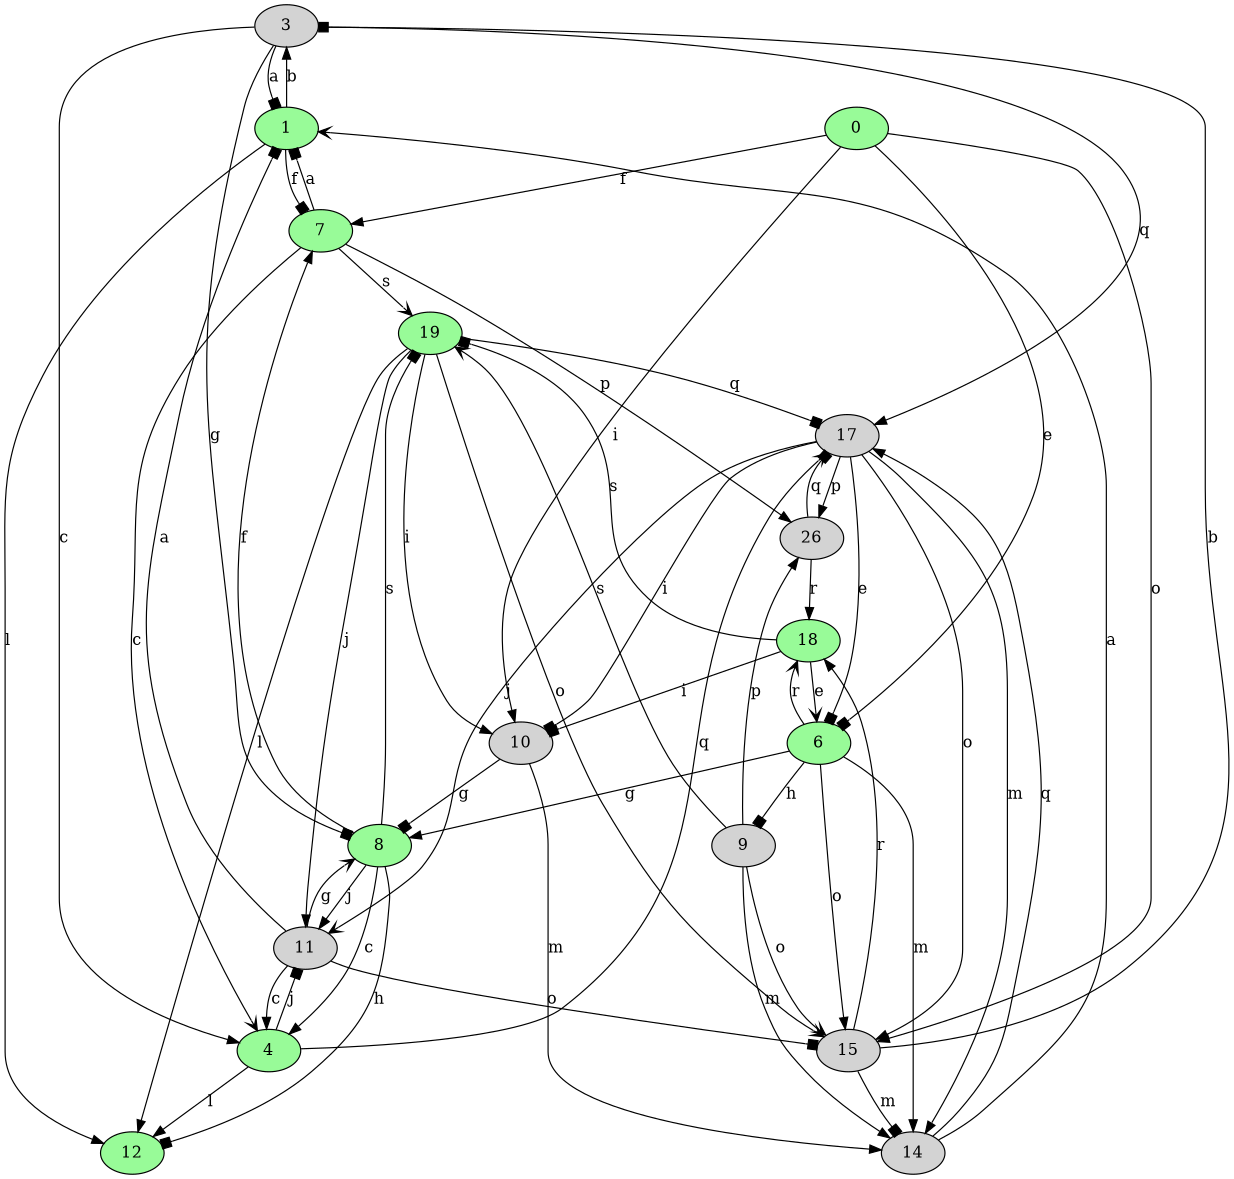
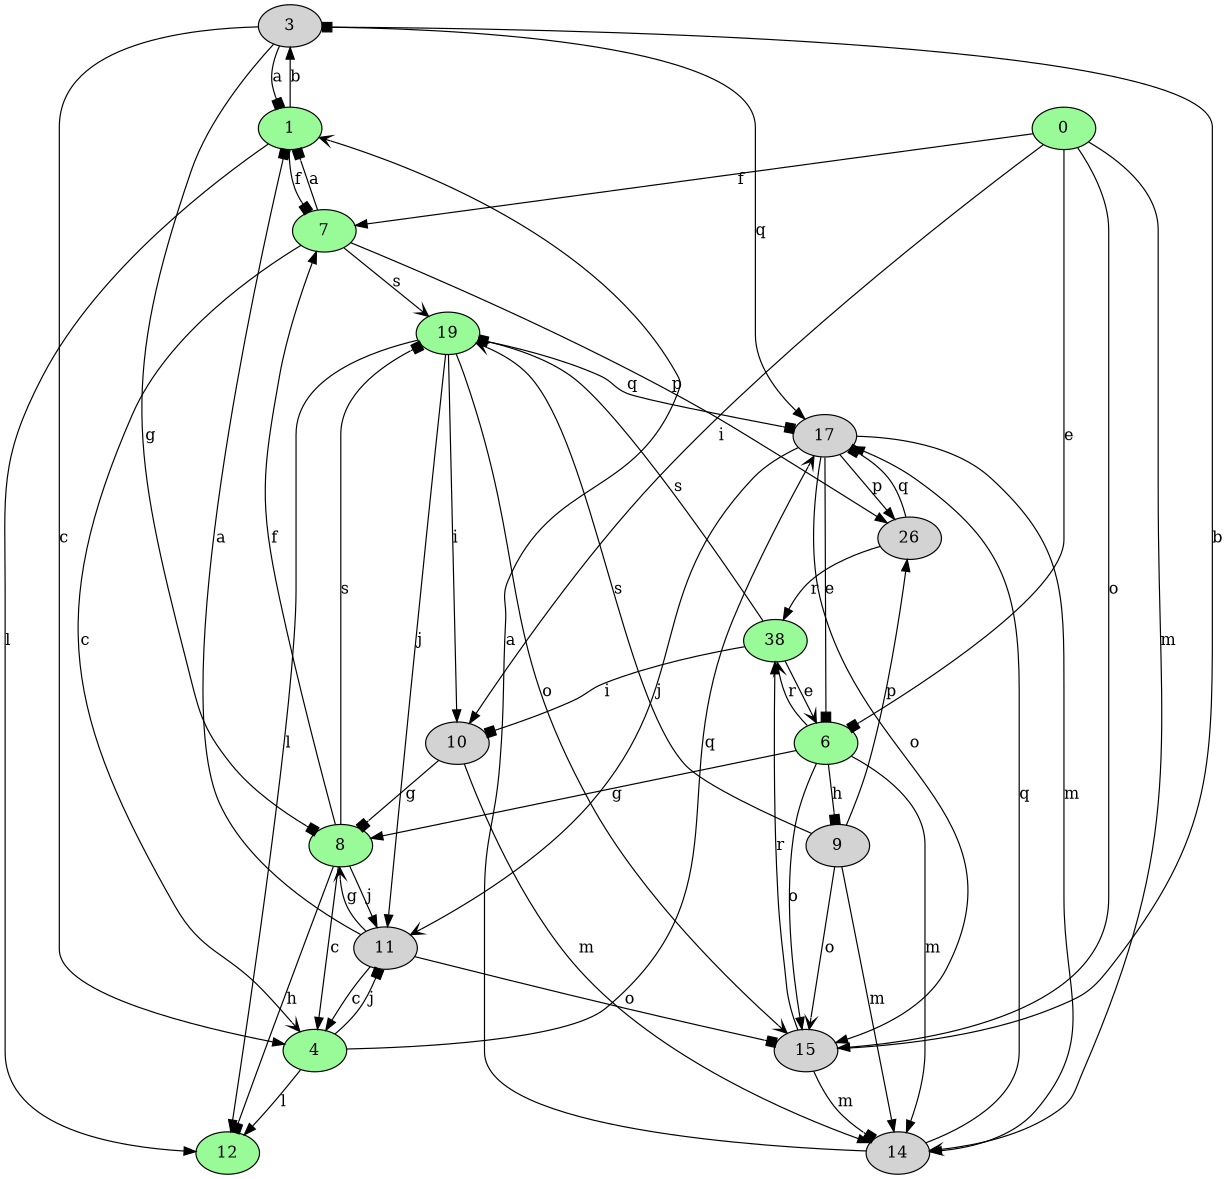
(673, 565) -> none
(808, 641) -> (775, 641)
none -> (1161, 684)
